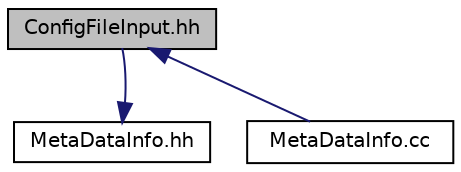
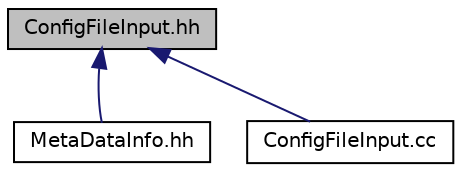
(125, 75) -> (99, 96)
(350, 142) -> (350, 142)
